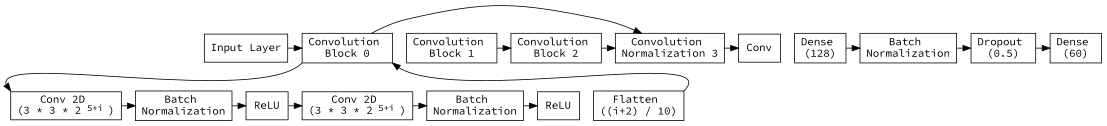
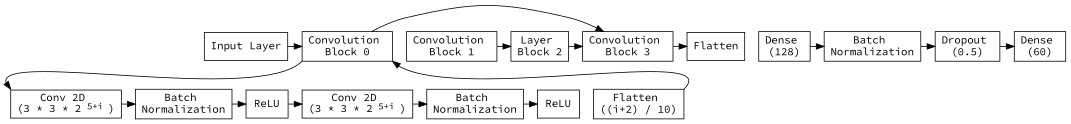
(556, 48) -> (540, 46)
(670, 48) -> (628, 46)
(759, 48) -> (716, 46)
